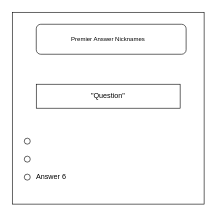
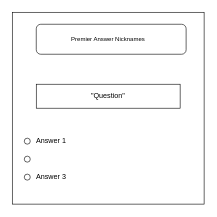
none -> (51, 141)
(51, 177) -> (51, 177)
